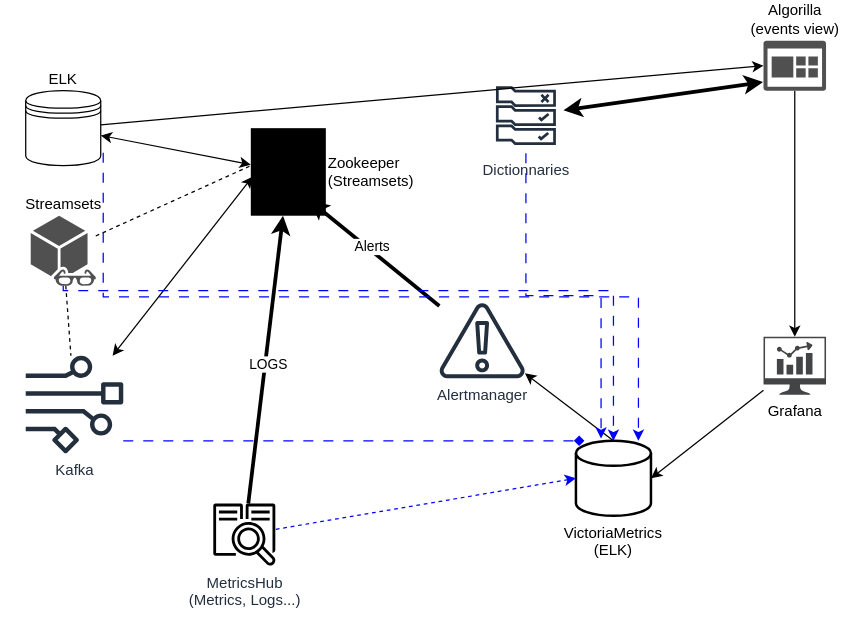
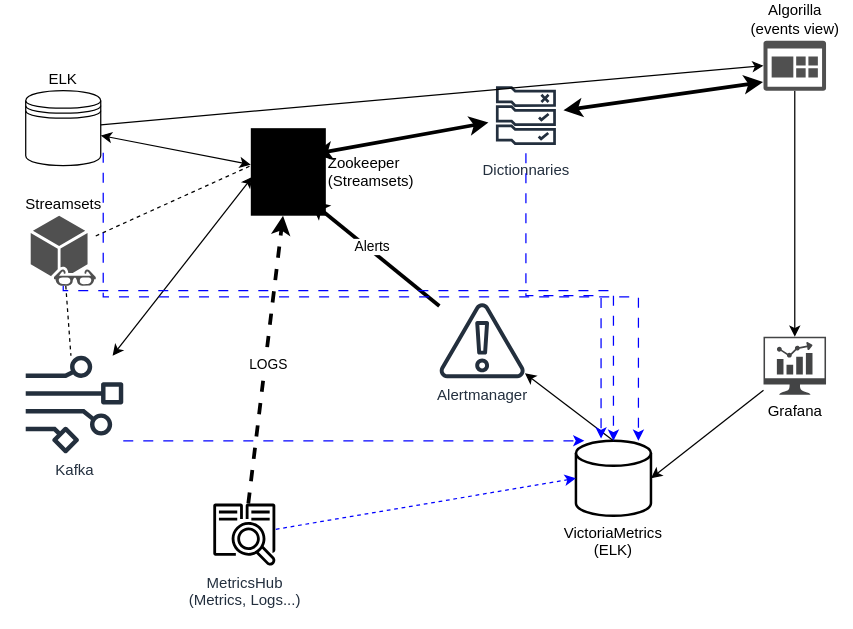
none -> (401, 138)
(573, 441) -> (574, 441)
(250, 486) -> (250, 486)
